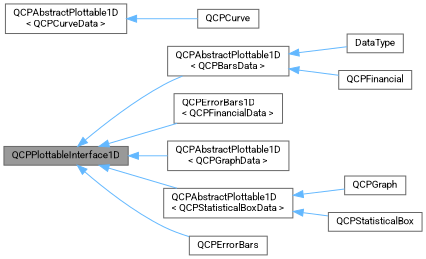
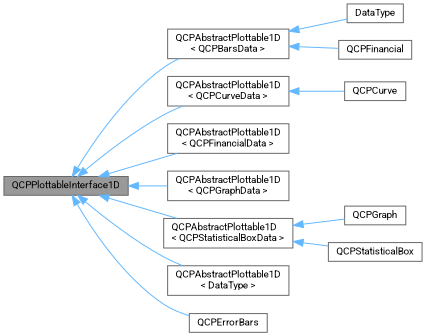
(228, 108) -> (228, 139)
none -> (132, 135)
none -> (228, 281)
